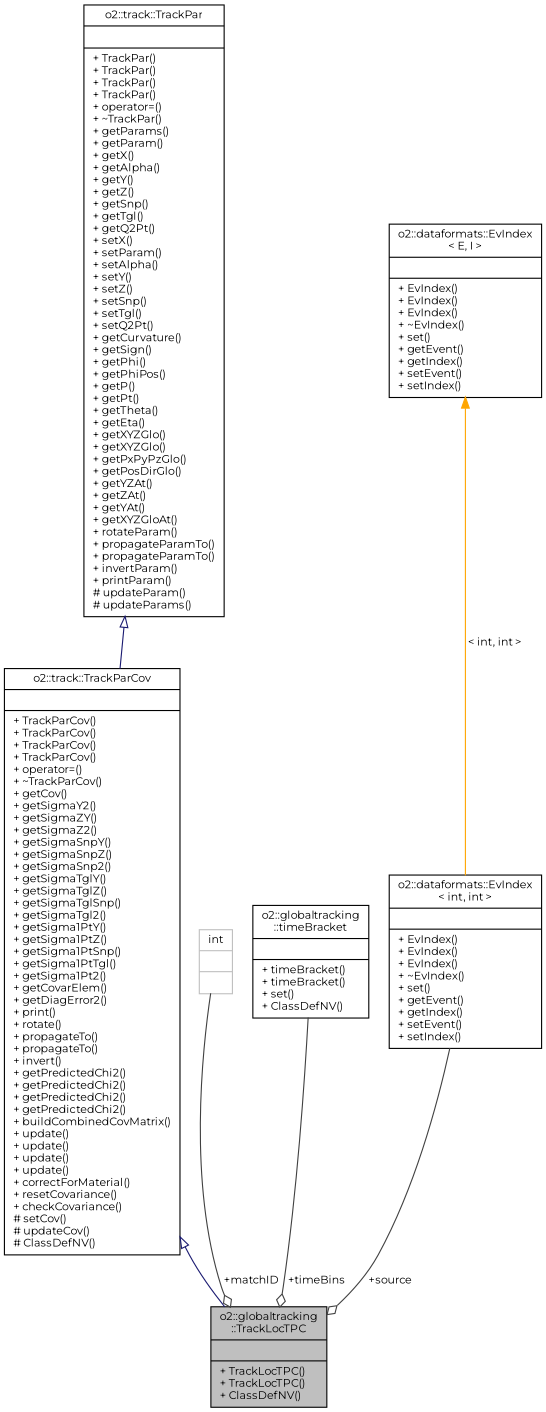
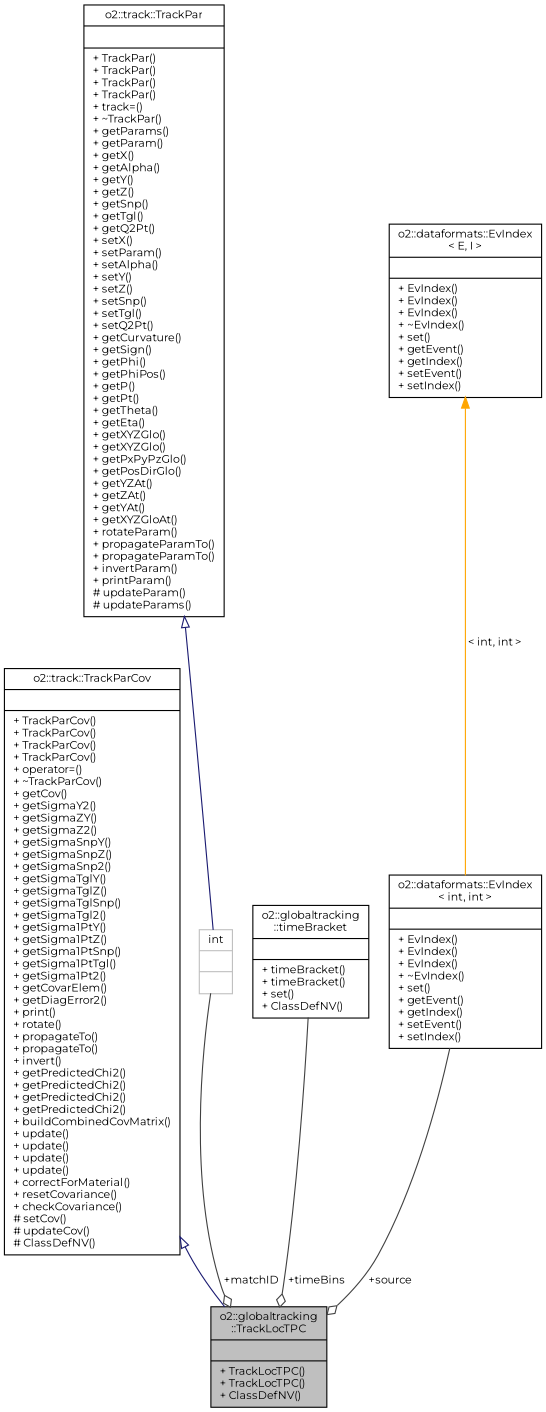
(128, 107) -> (118, 107)
(122, 648) -> (200, 779)
